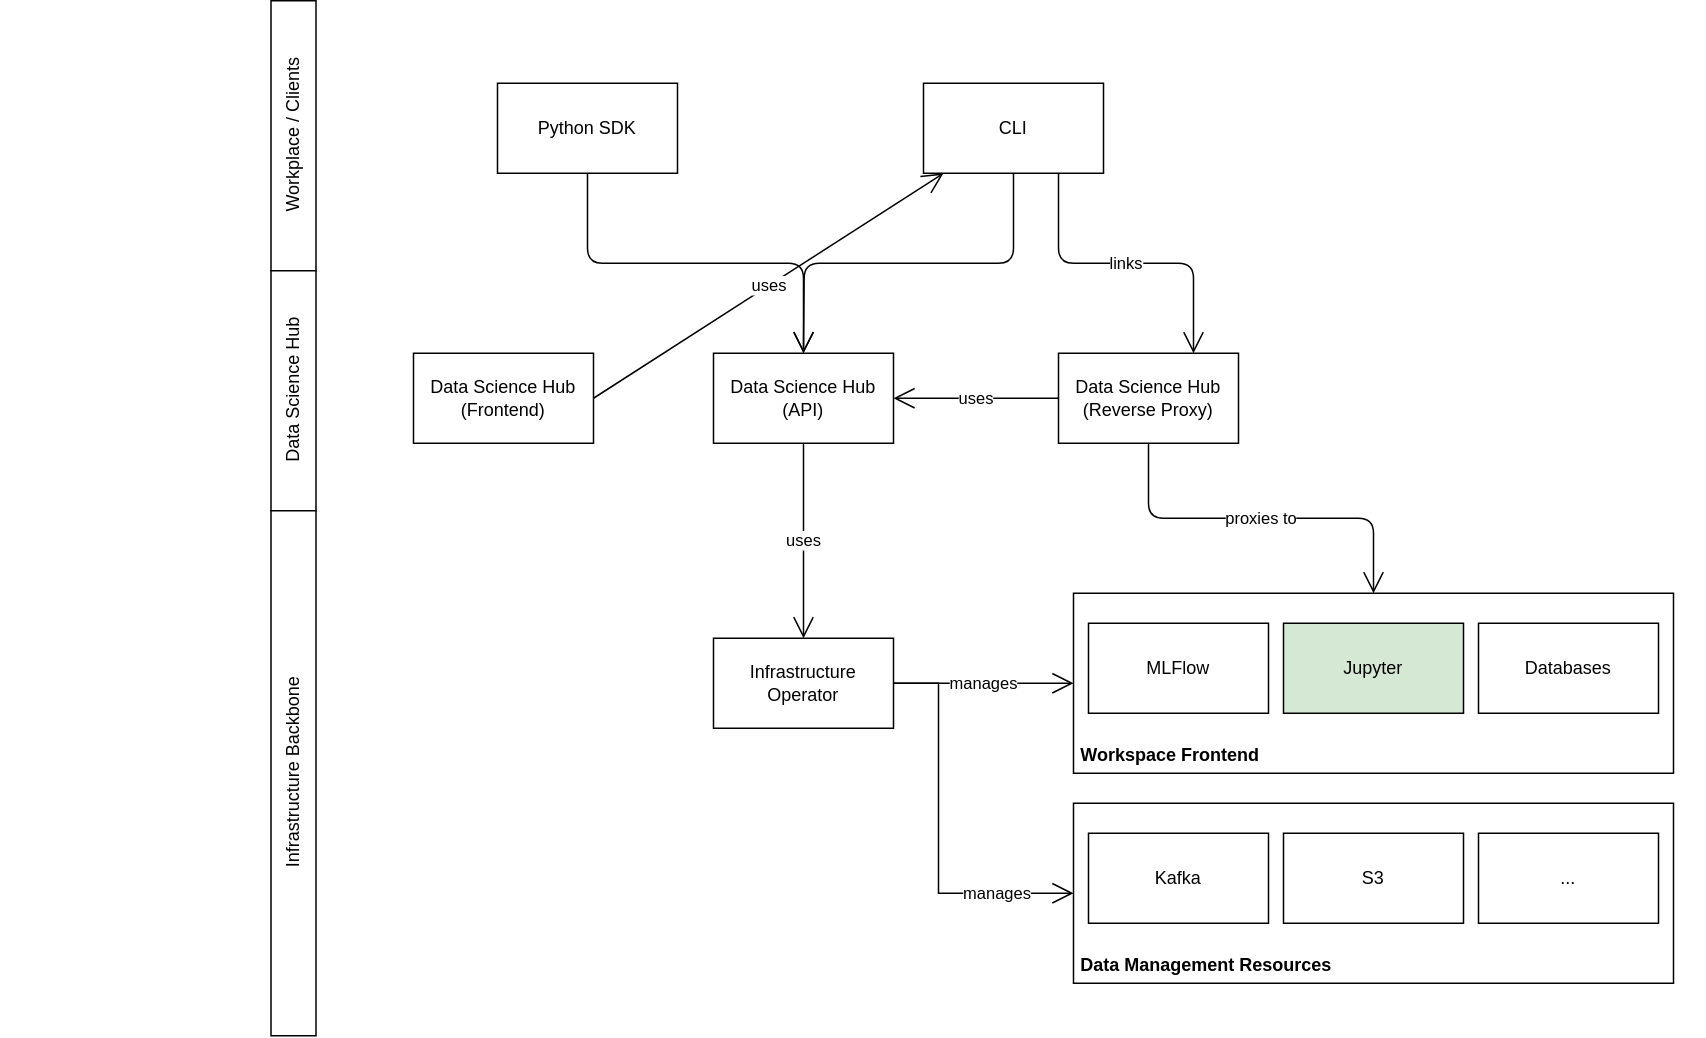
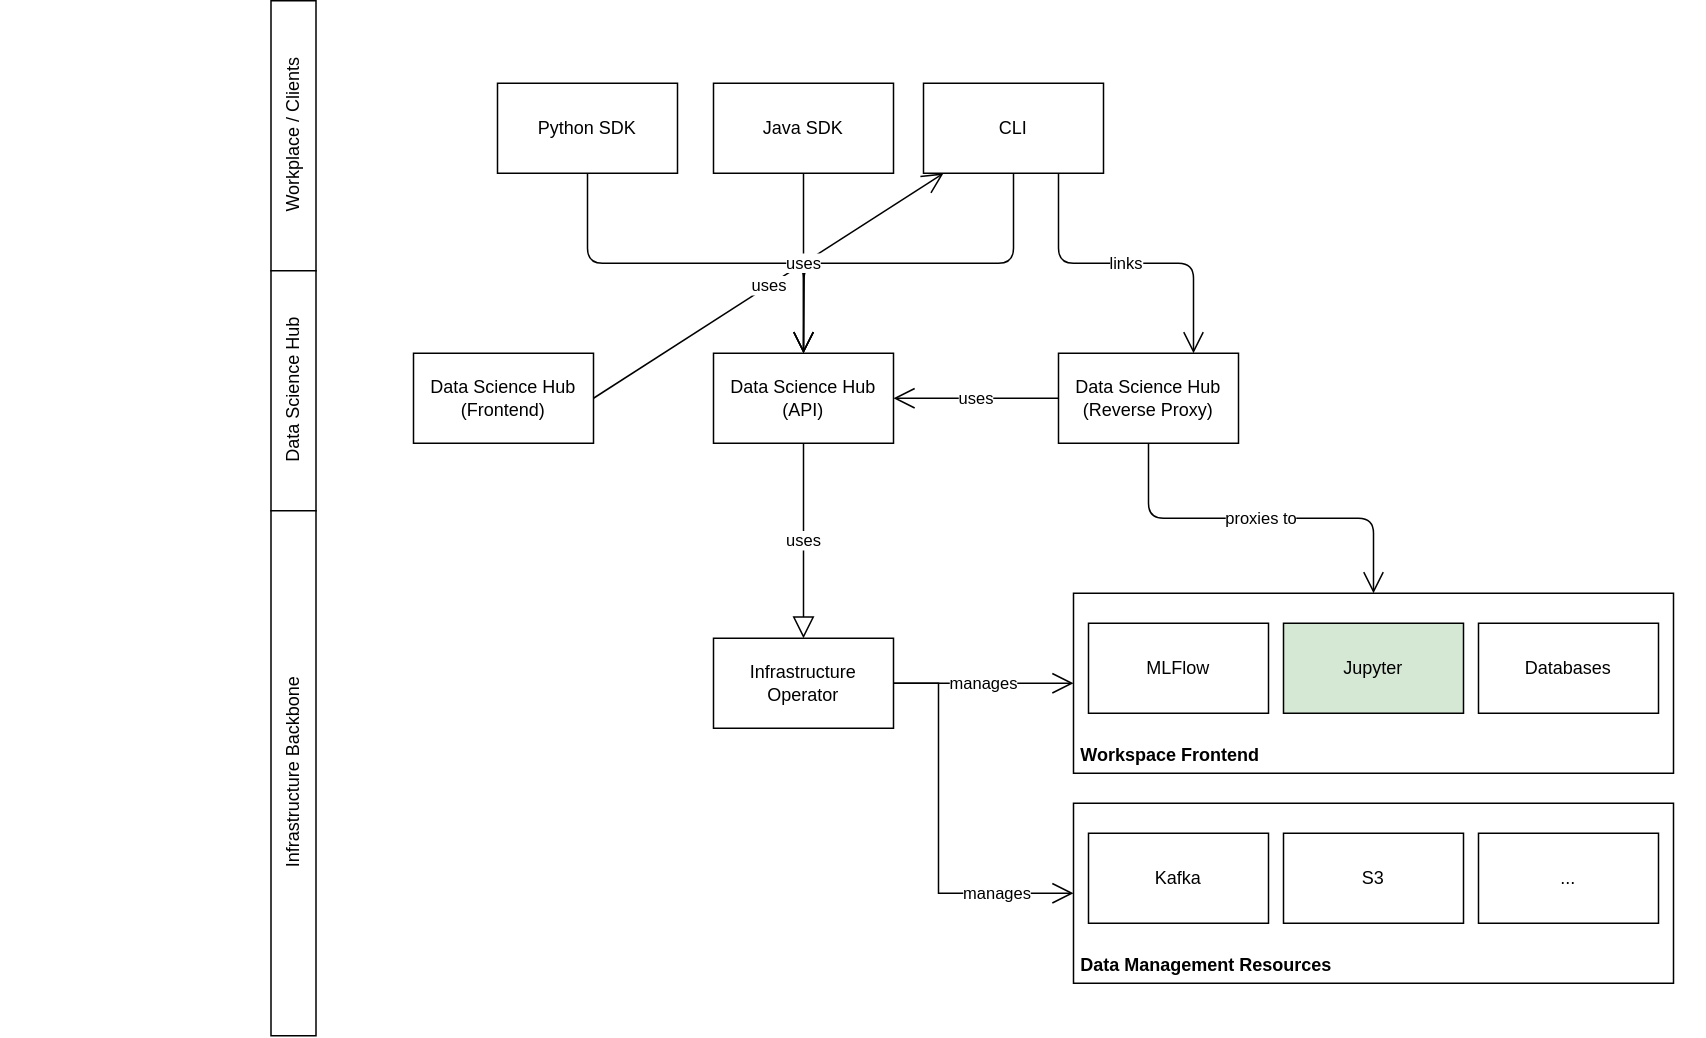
none -> (803, 128)
none -> (803, 220)
(803, 624) -> (803, 615)
